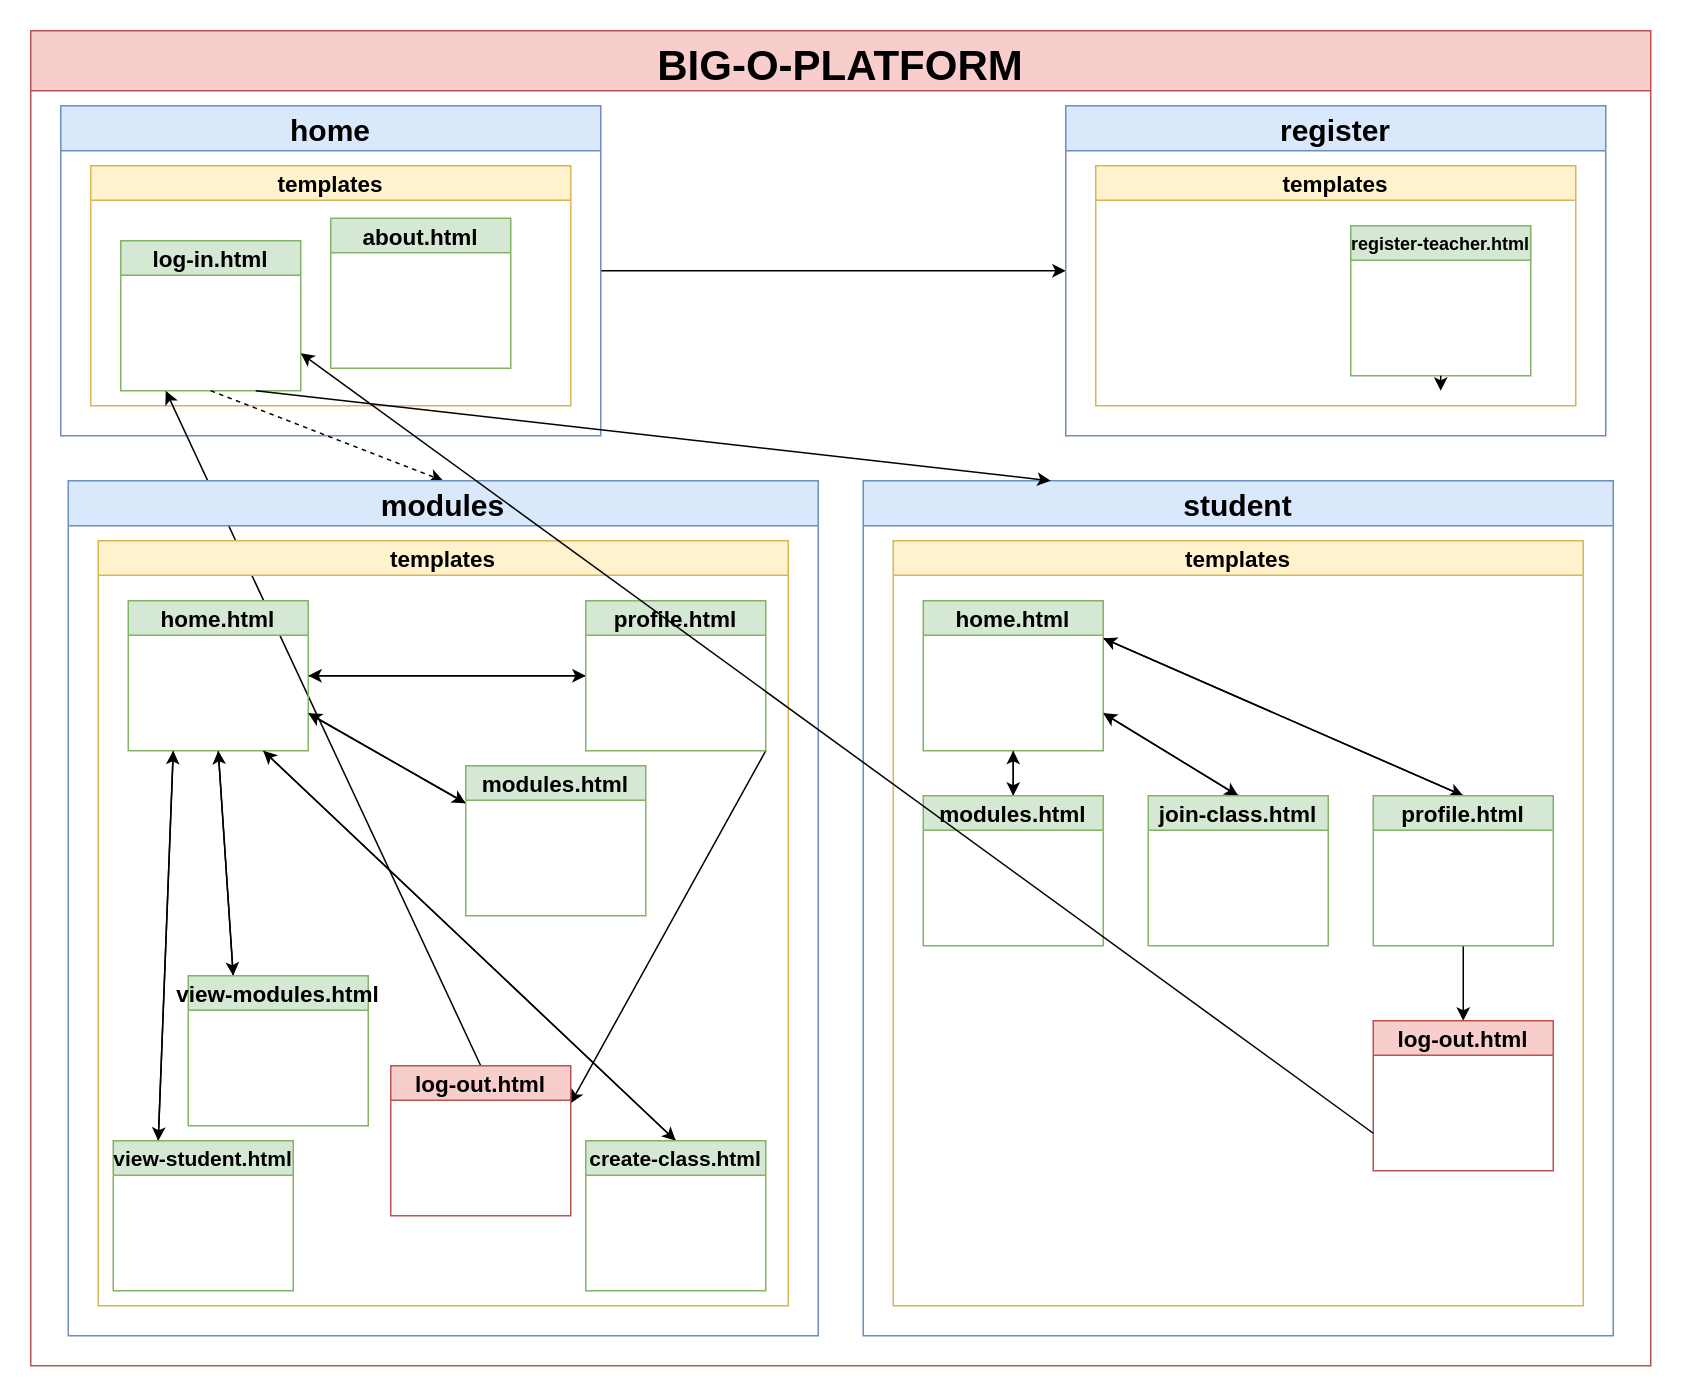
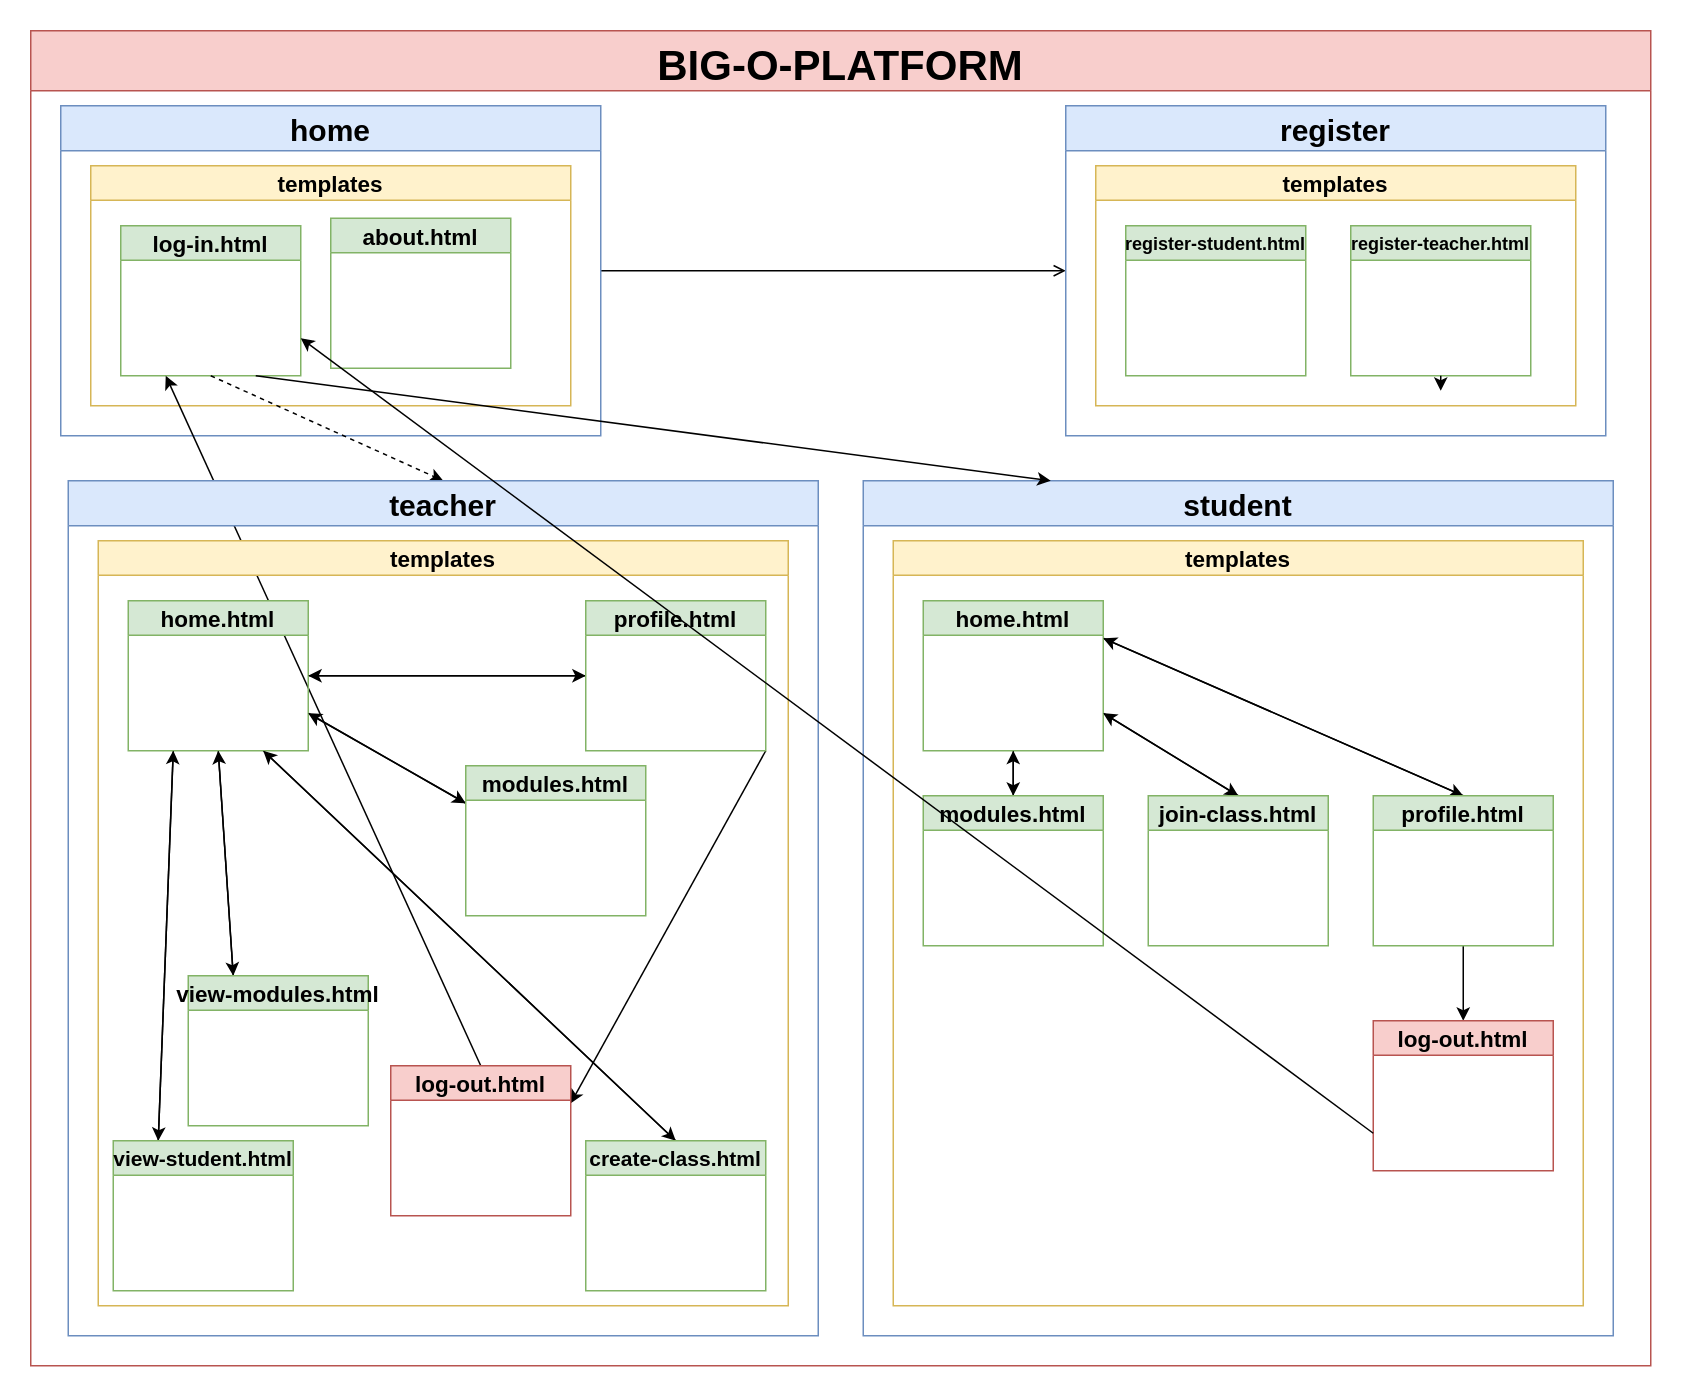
(1054, 271) -> (1056, 271)
none -> (1216, 301)
(211, 316) -> (211, 301)
(443, 506) -> (443, 506)
